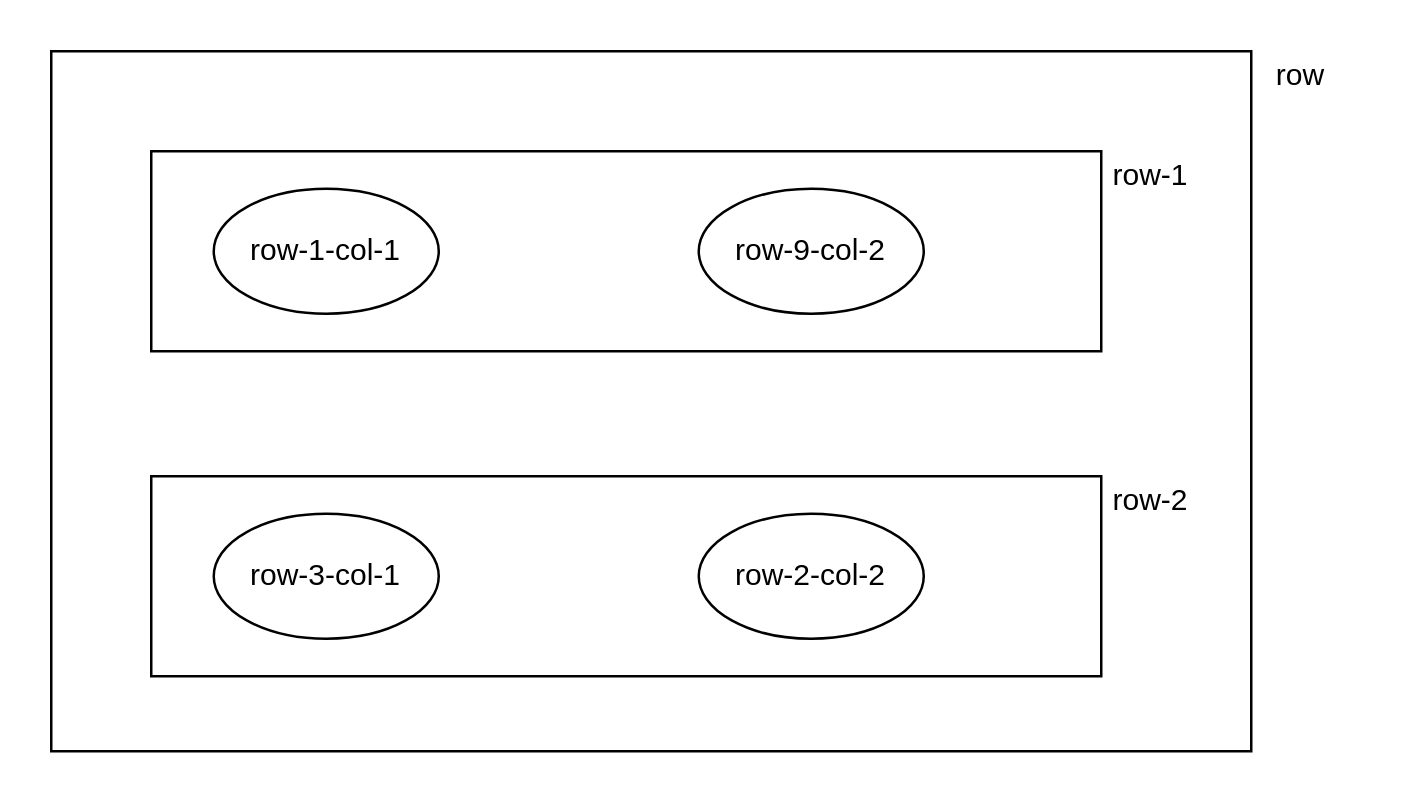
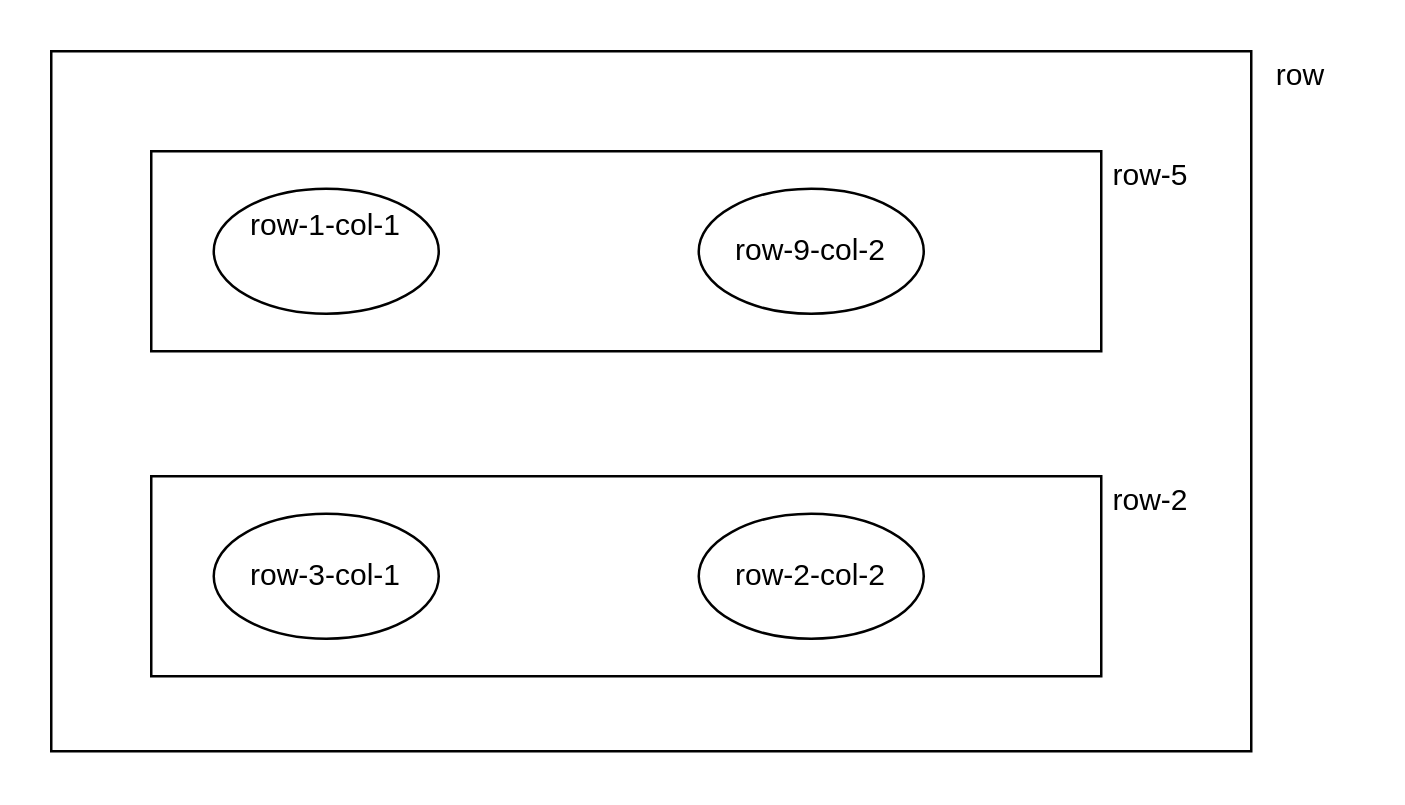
(1151, 176) -> (1151, 176)
(326, 251) -> (326, 226)
